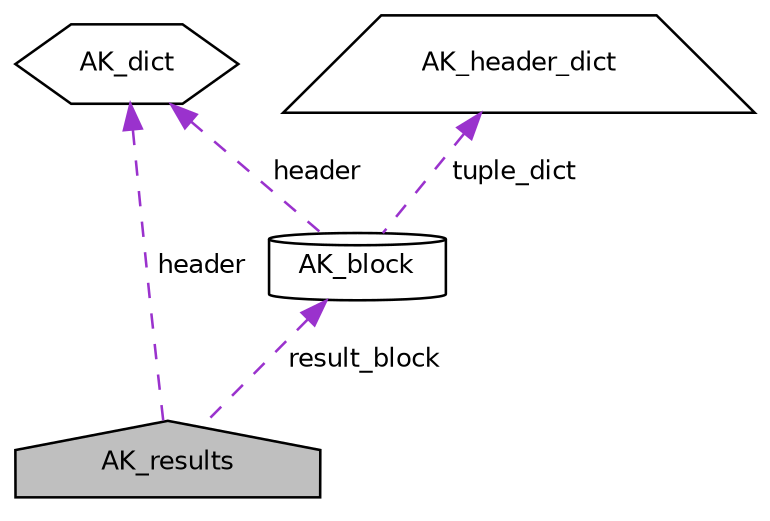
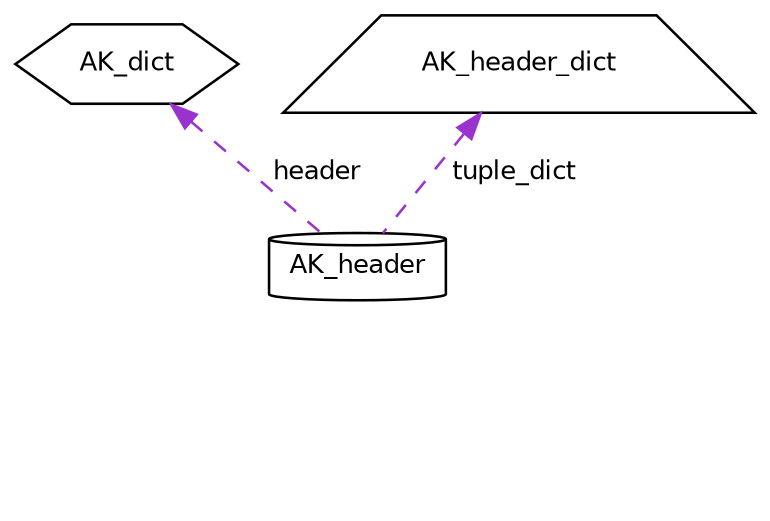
(357, 267) -> (357, 267)
(168, 463) -> none
